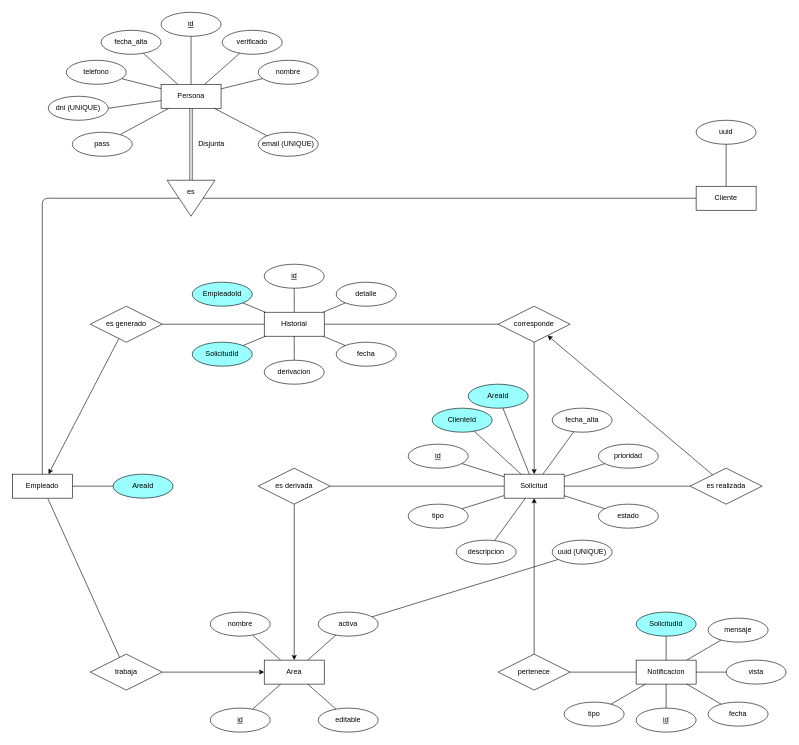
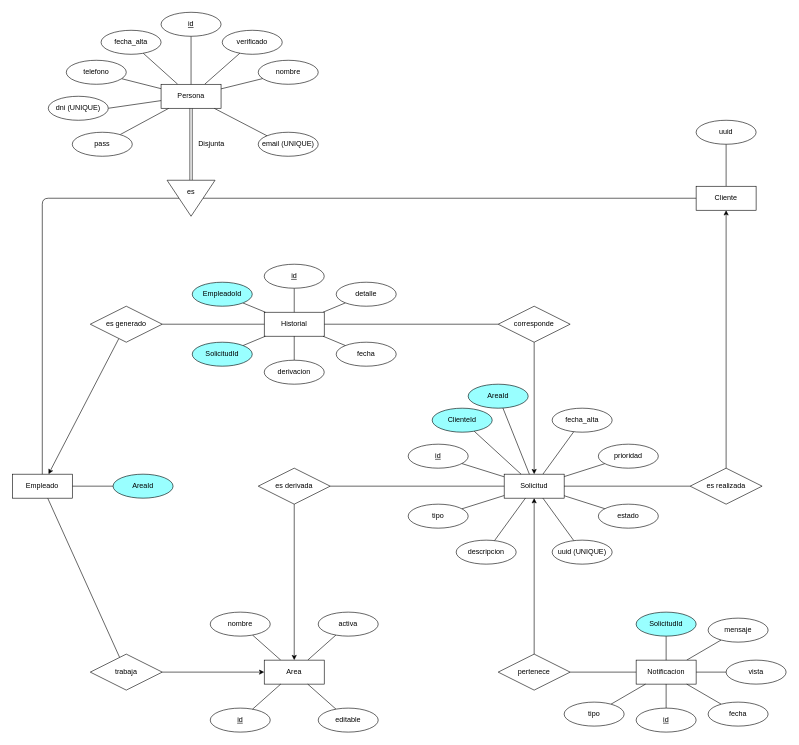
(630, 405) -> (726, 215)
(466, 588) -> (559, 520)
